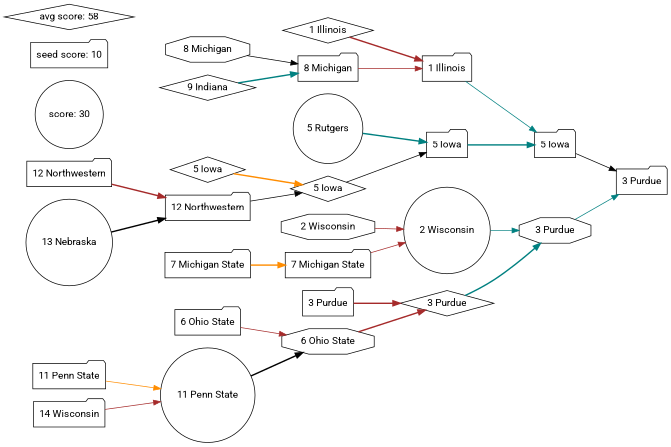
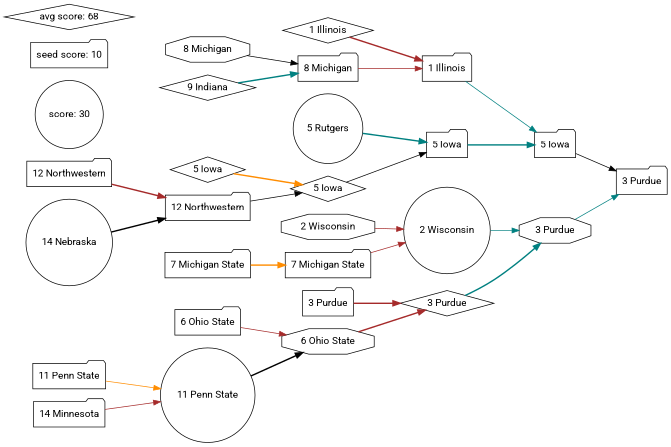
(69, 17) -> (69, 17)
(69, 242) -> (69, 242)
(69, 414) -> (69, 414)
